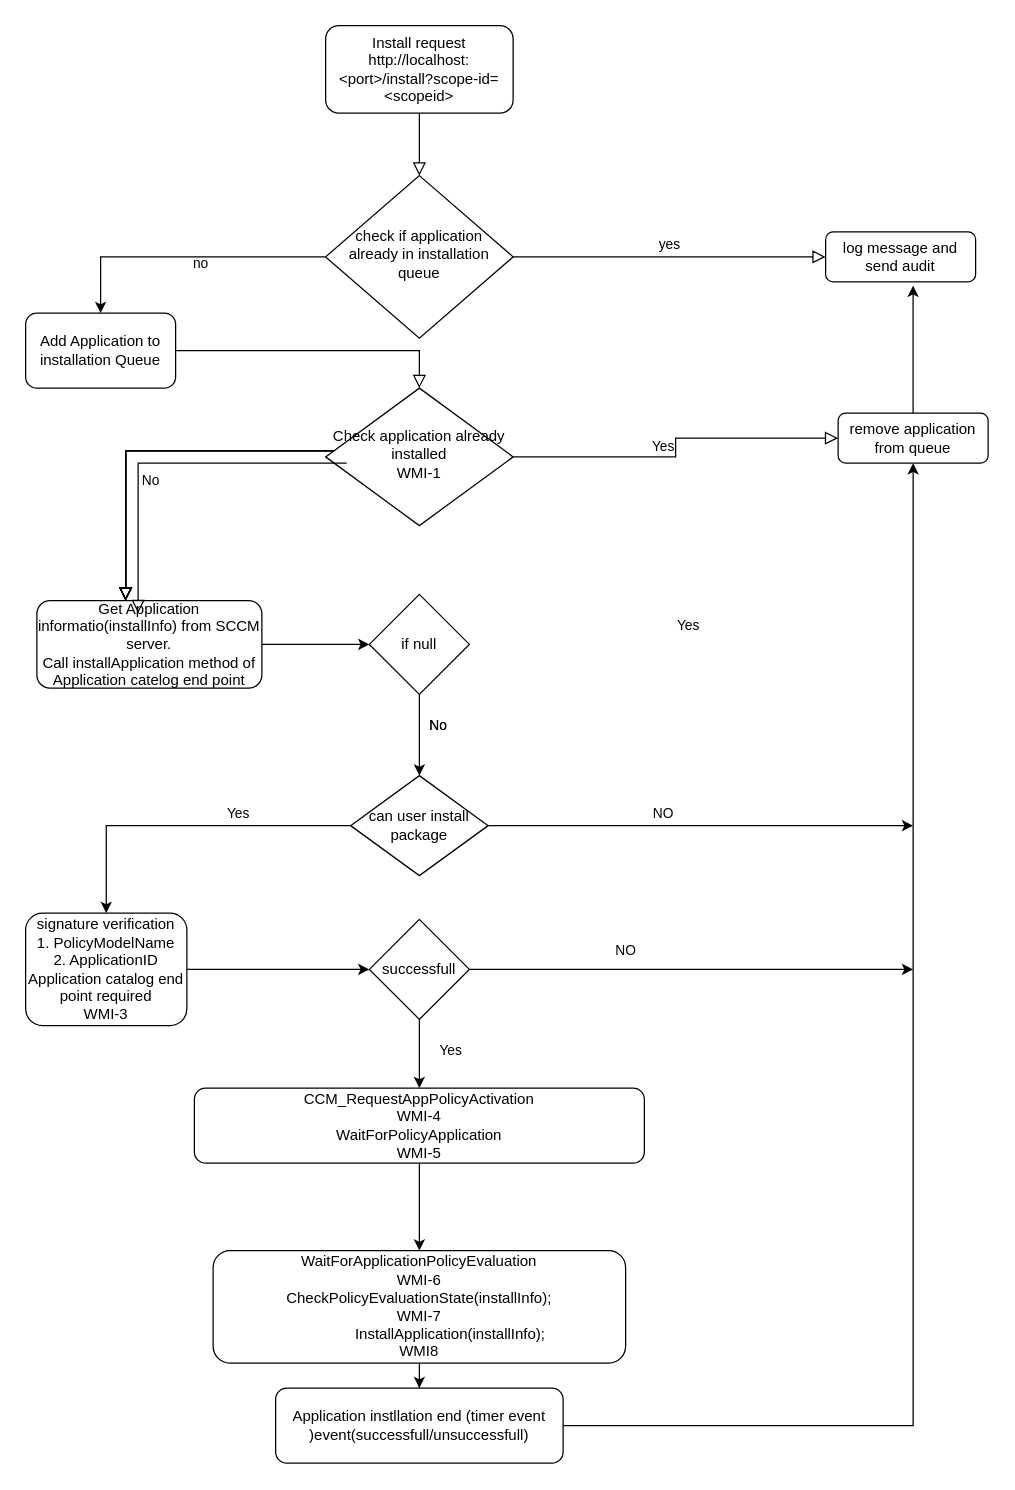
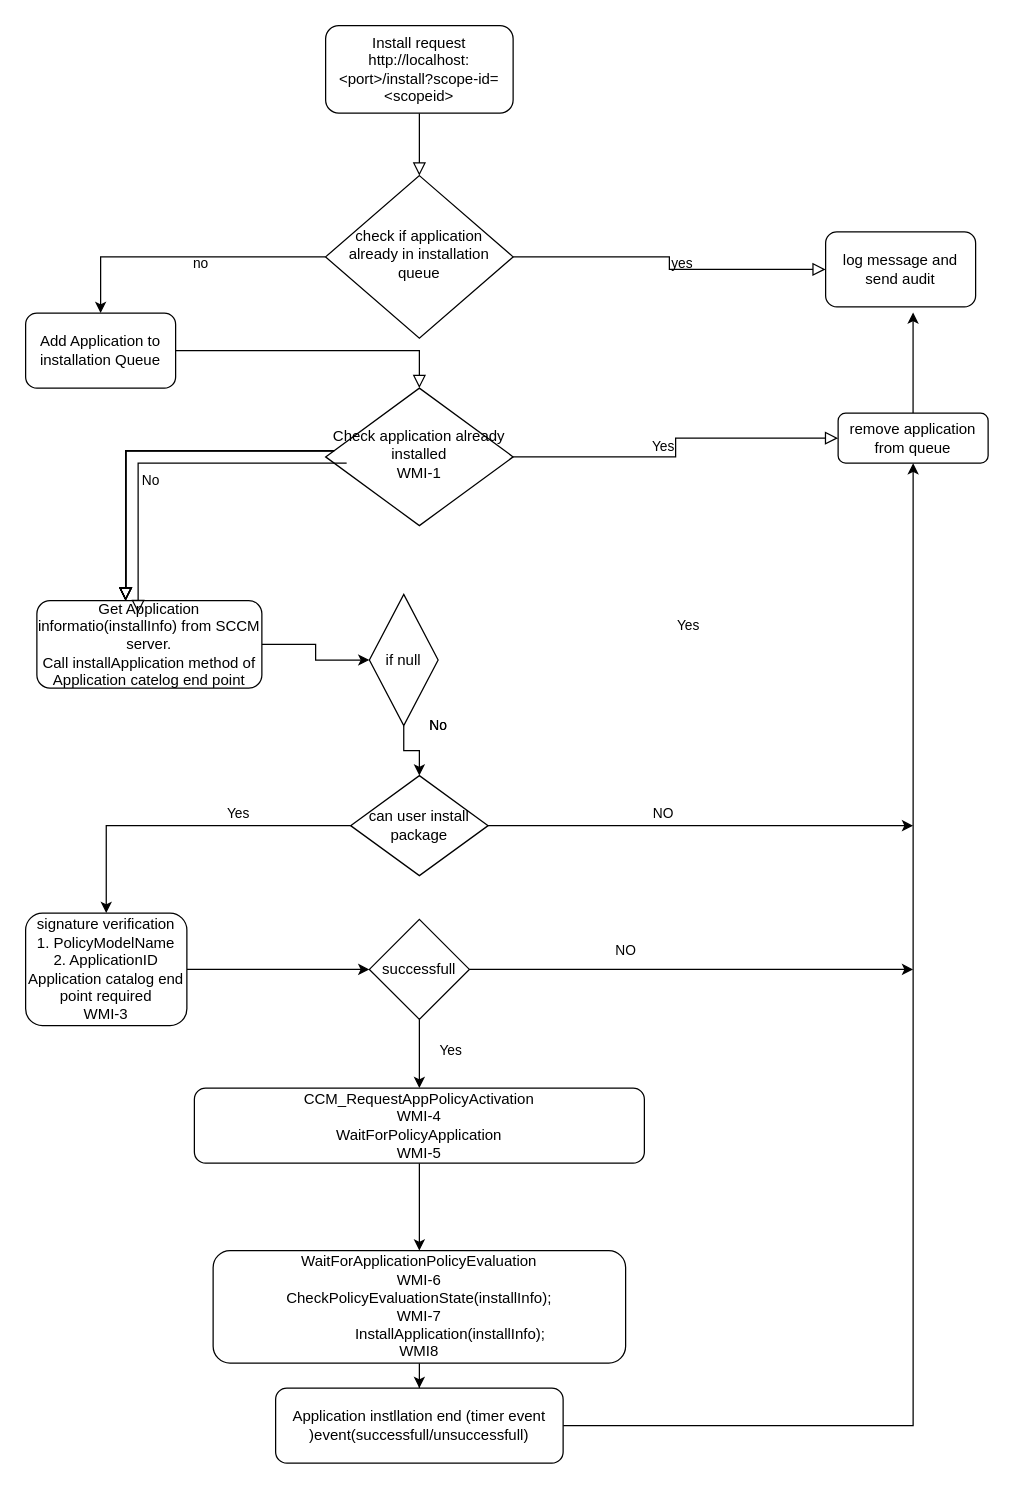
(901, 257) -> (901, 269)
(419, 644) -> (404, 660)
